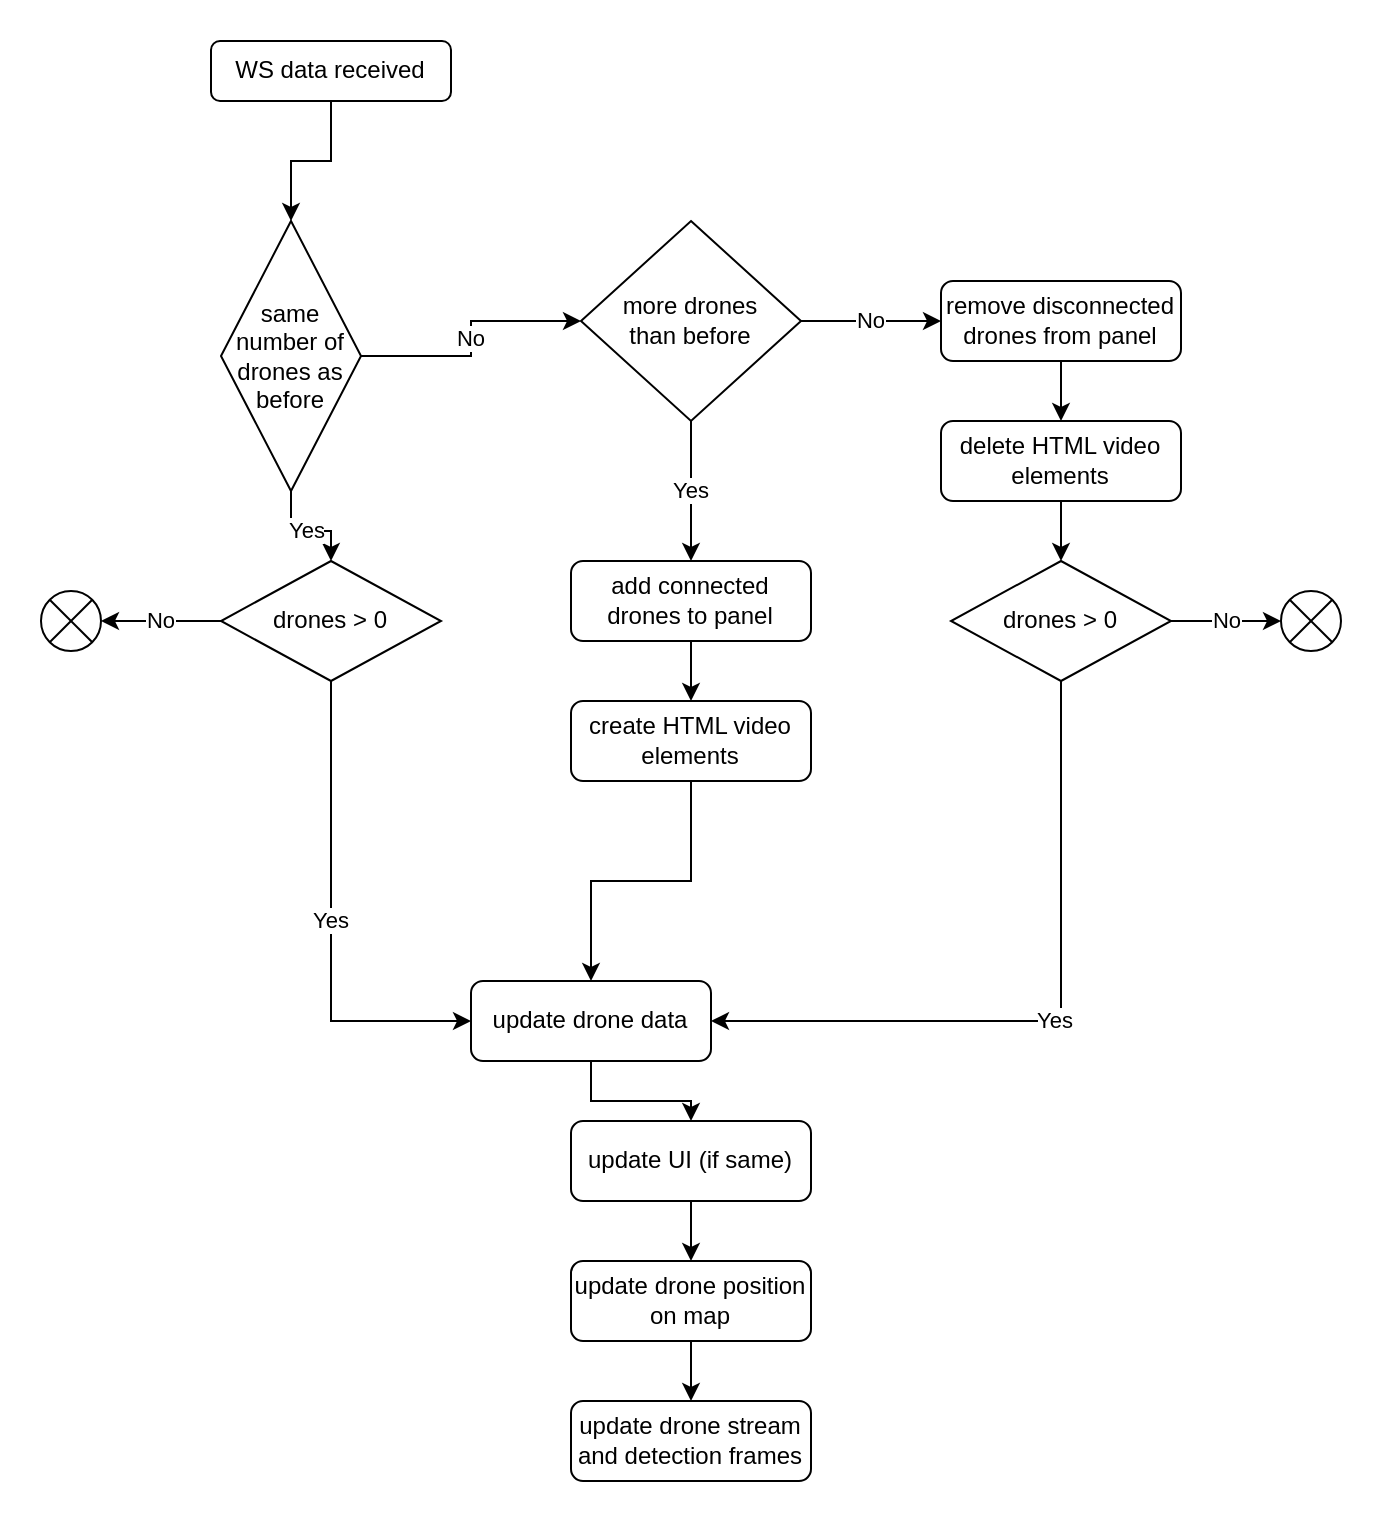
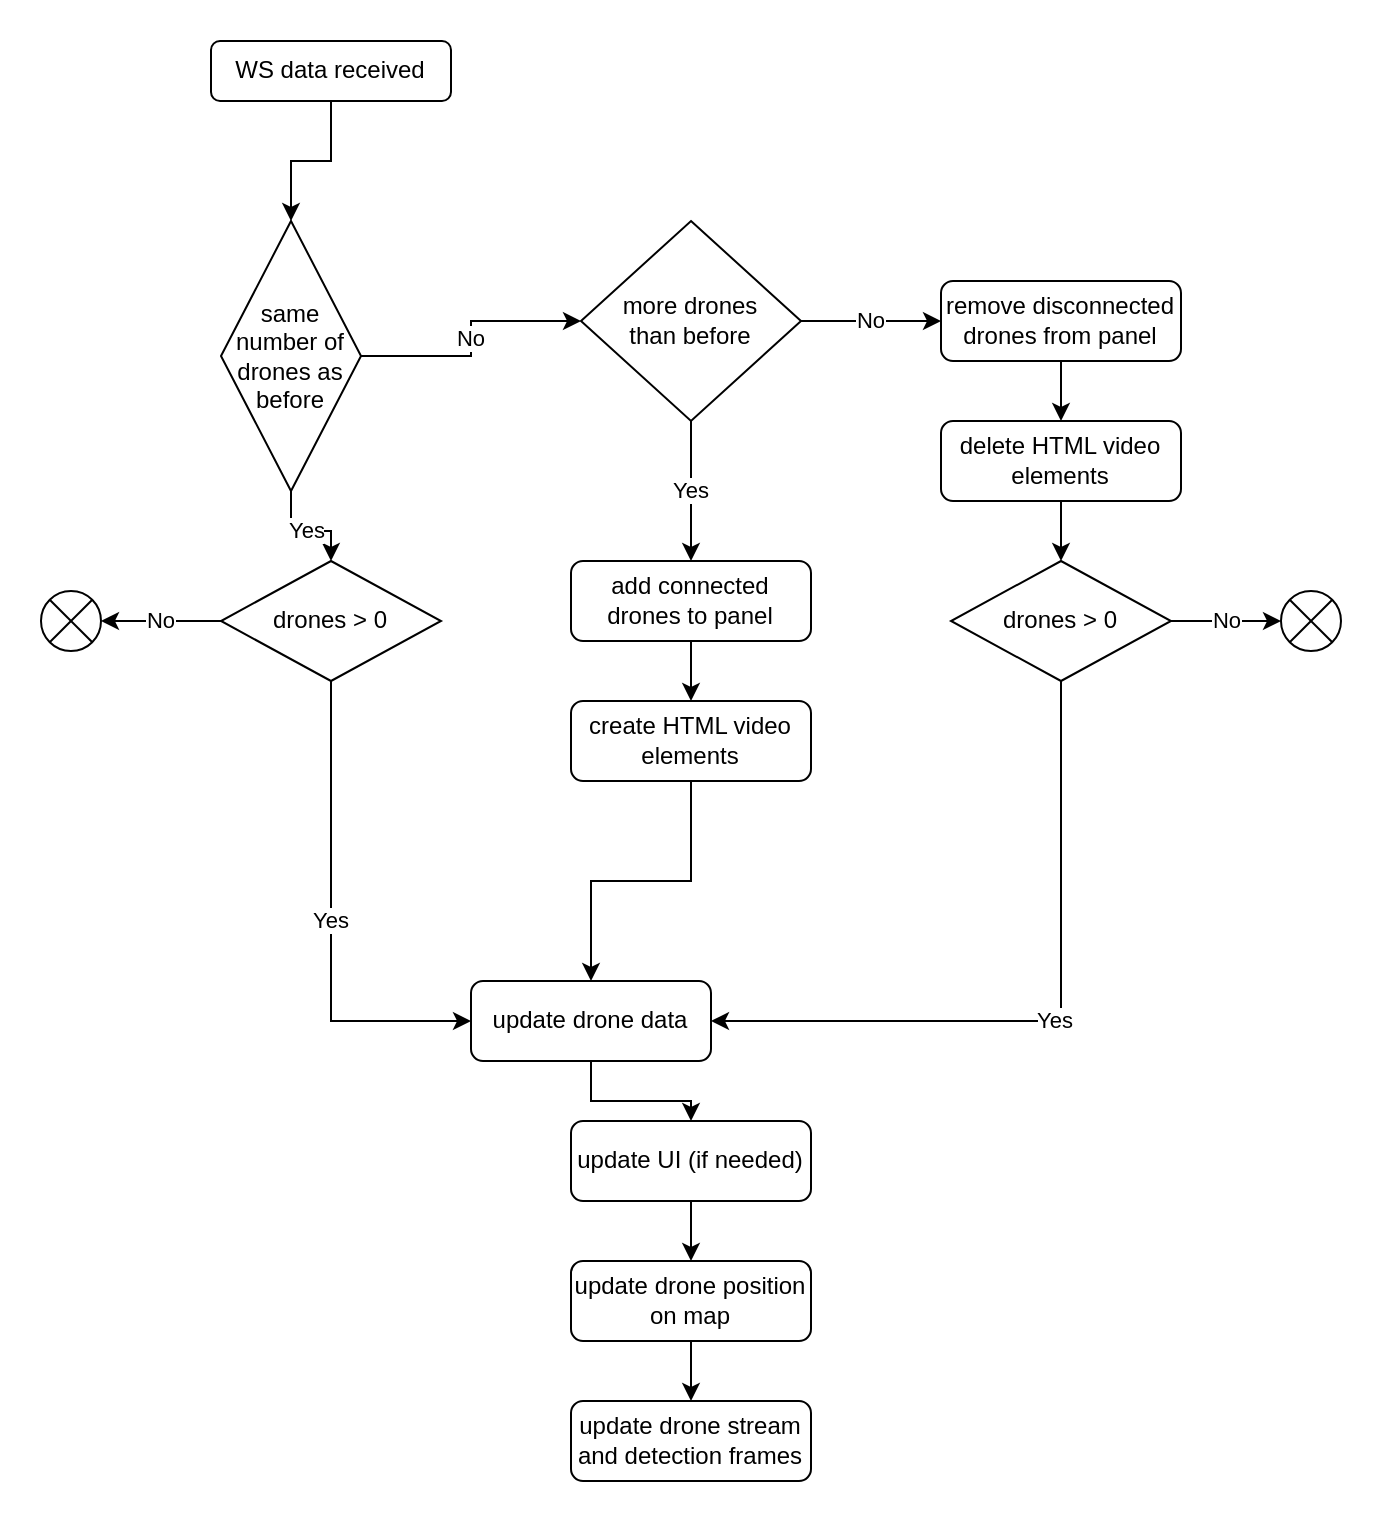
(691, 1161) -> (691, 1161)
